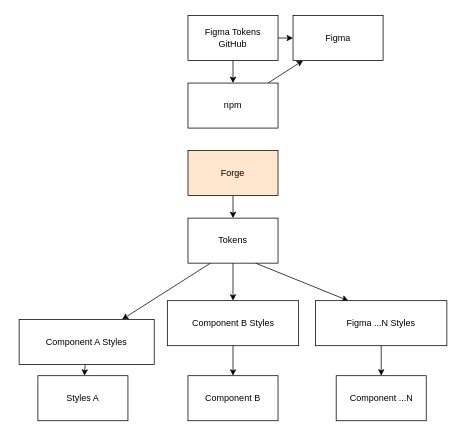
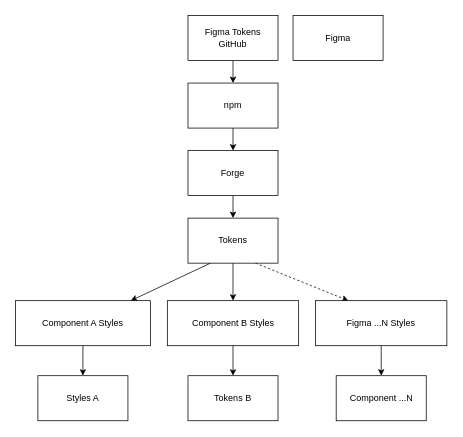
(286, 38) -> none
(283, 73) -> (233, 144)
(233, 173) -> (233, 173)
(300, 281) -> (300, 281)
(87, 342) -> (83, 323)
(233, 398) -> (233, 398)
